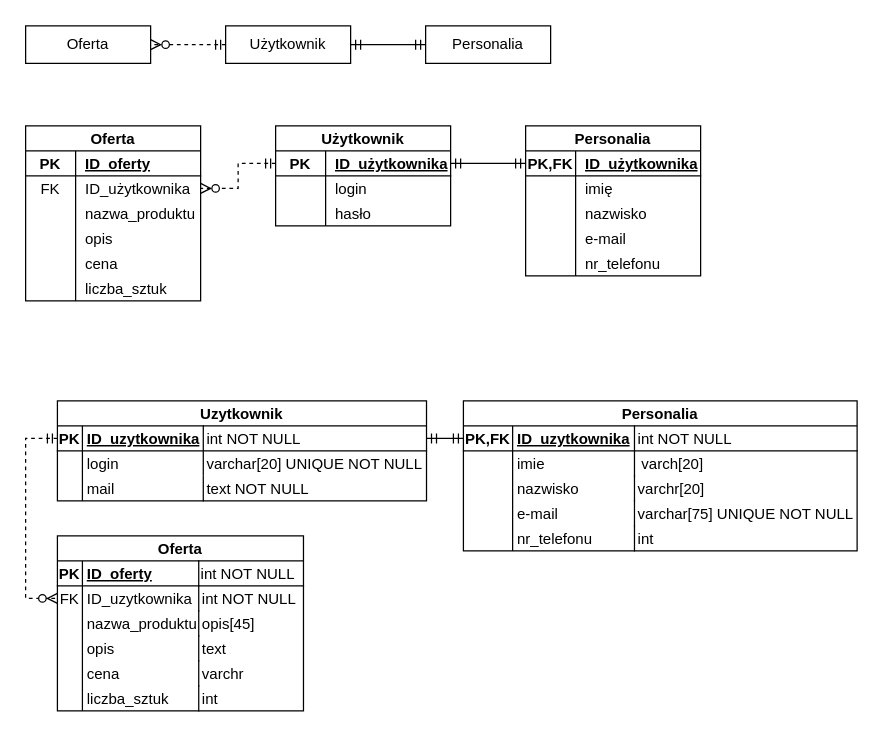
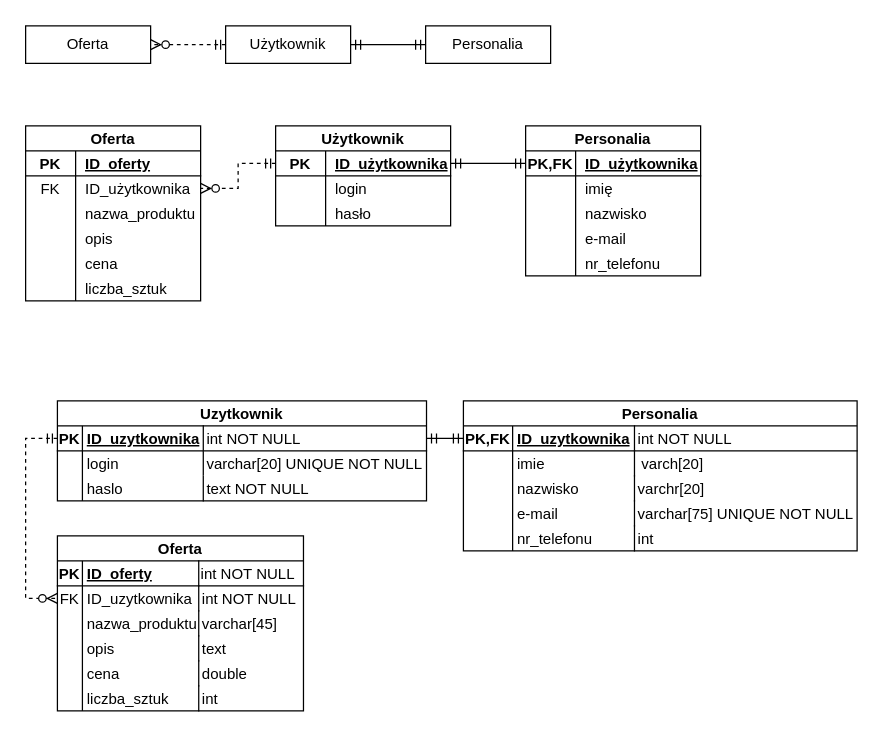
(100, 489) -> (106, 489)
(234, 624) -> (248, 624)
(227, 674) -> (225, 674)
